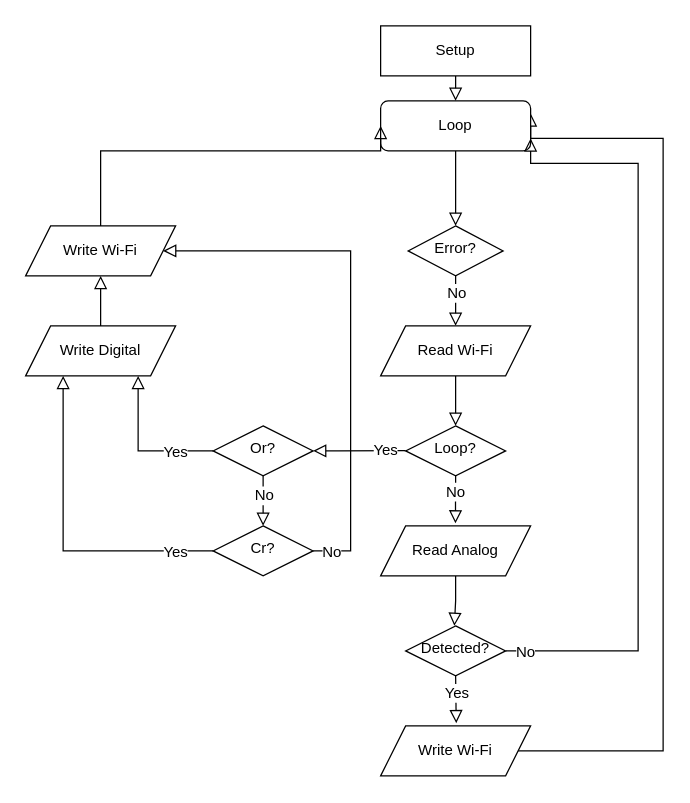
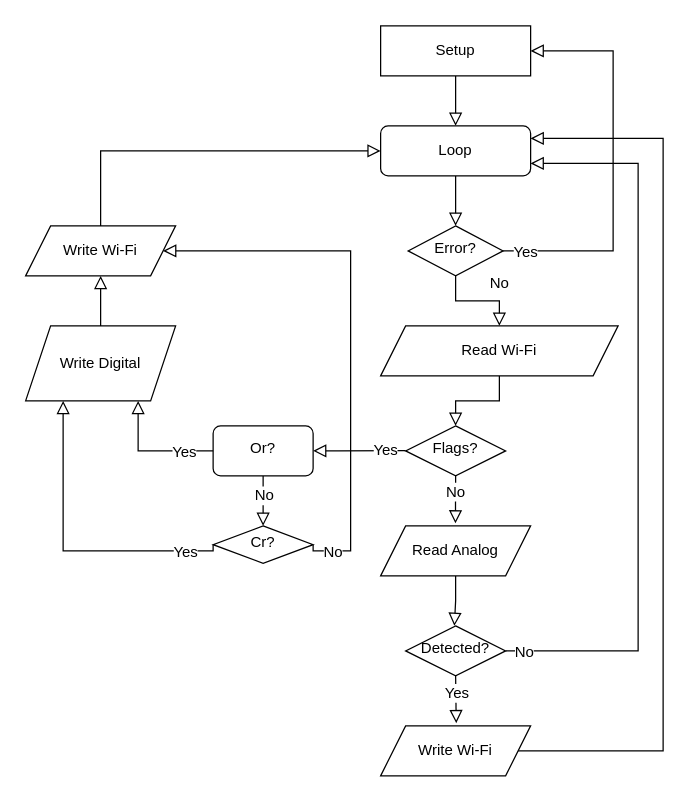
(456, 126) -> (456, 151)
none -> (613, 172)
(101, 351) -> (101, 363)
(456, 351) -> (499, 351)
(456, 448) -> (456, 448)
(263, 451) -> (263, 451)
(263, 551) -> (263, 544)
